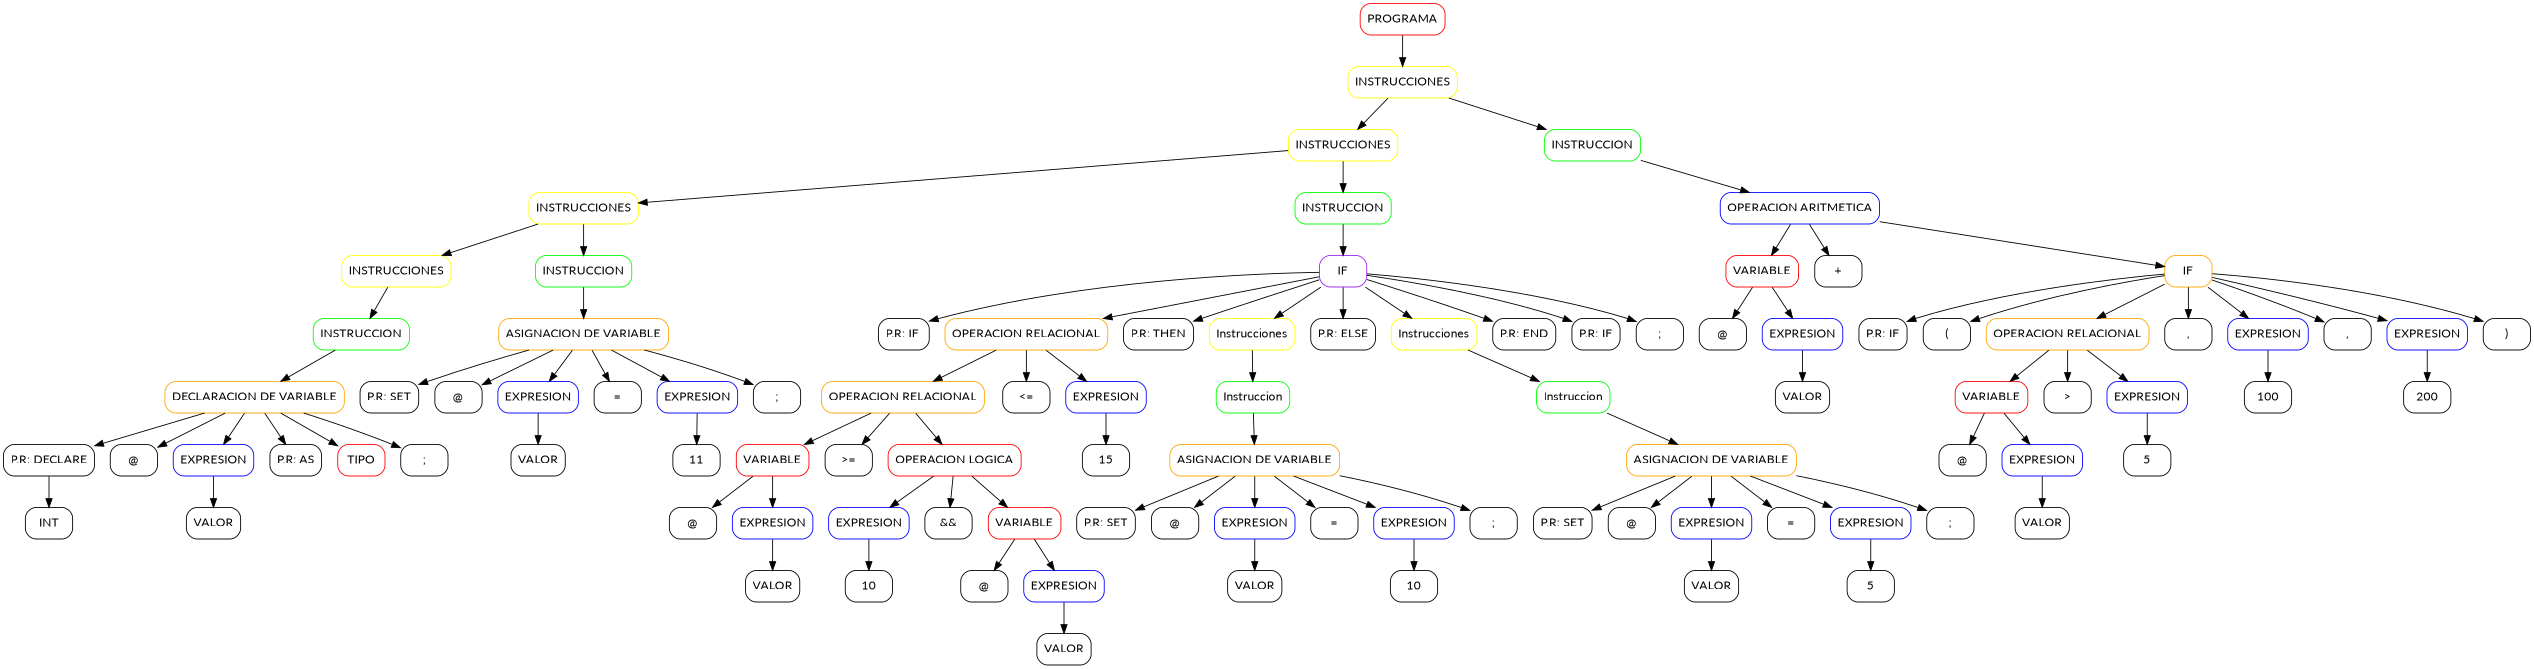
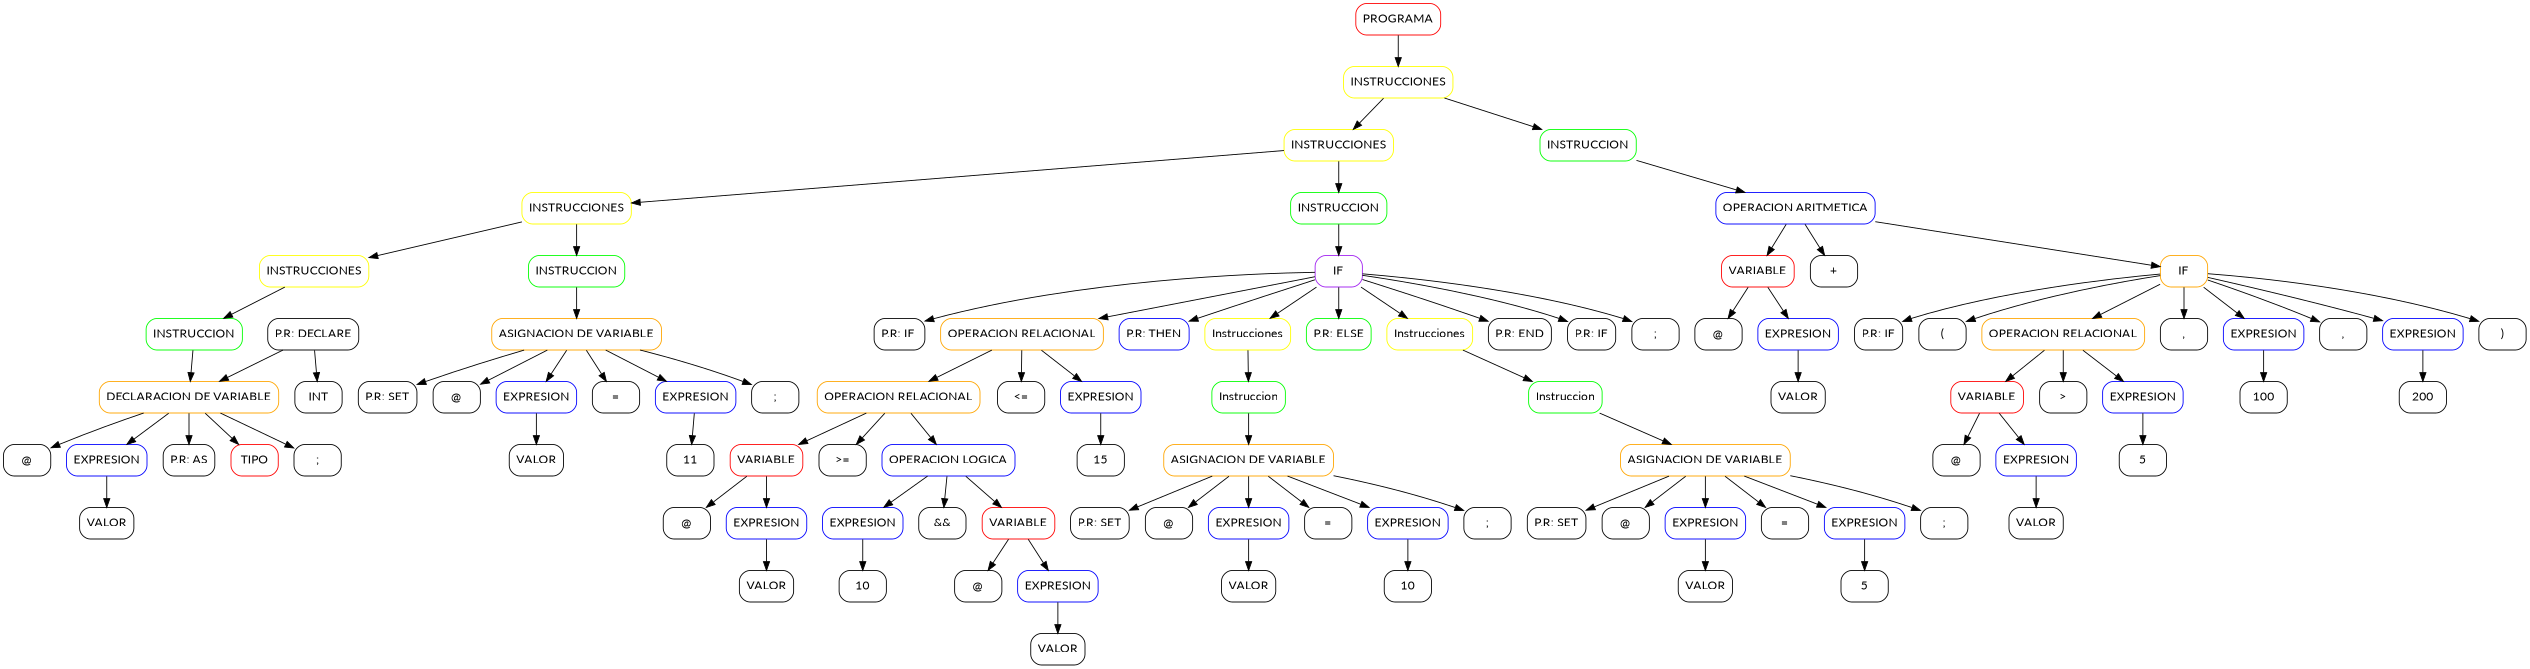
(1158, 334) -> (1154, 334)
(1343, 334) -> (1339, 334)
(154, 428) -> (255, 364)
(955, 460) -> (948, 460)
